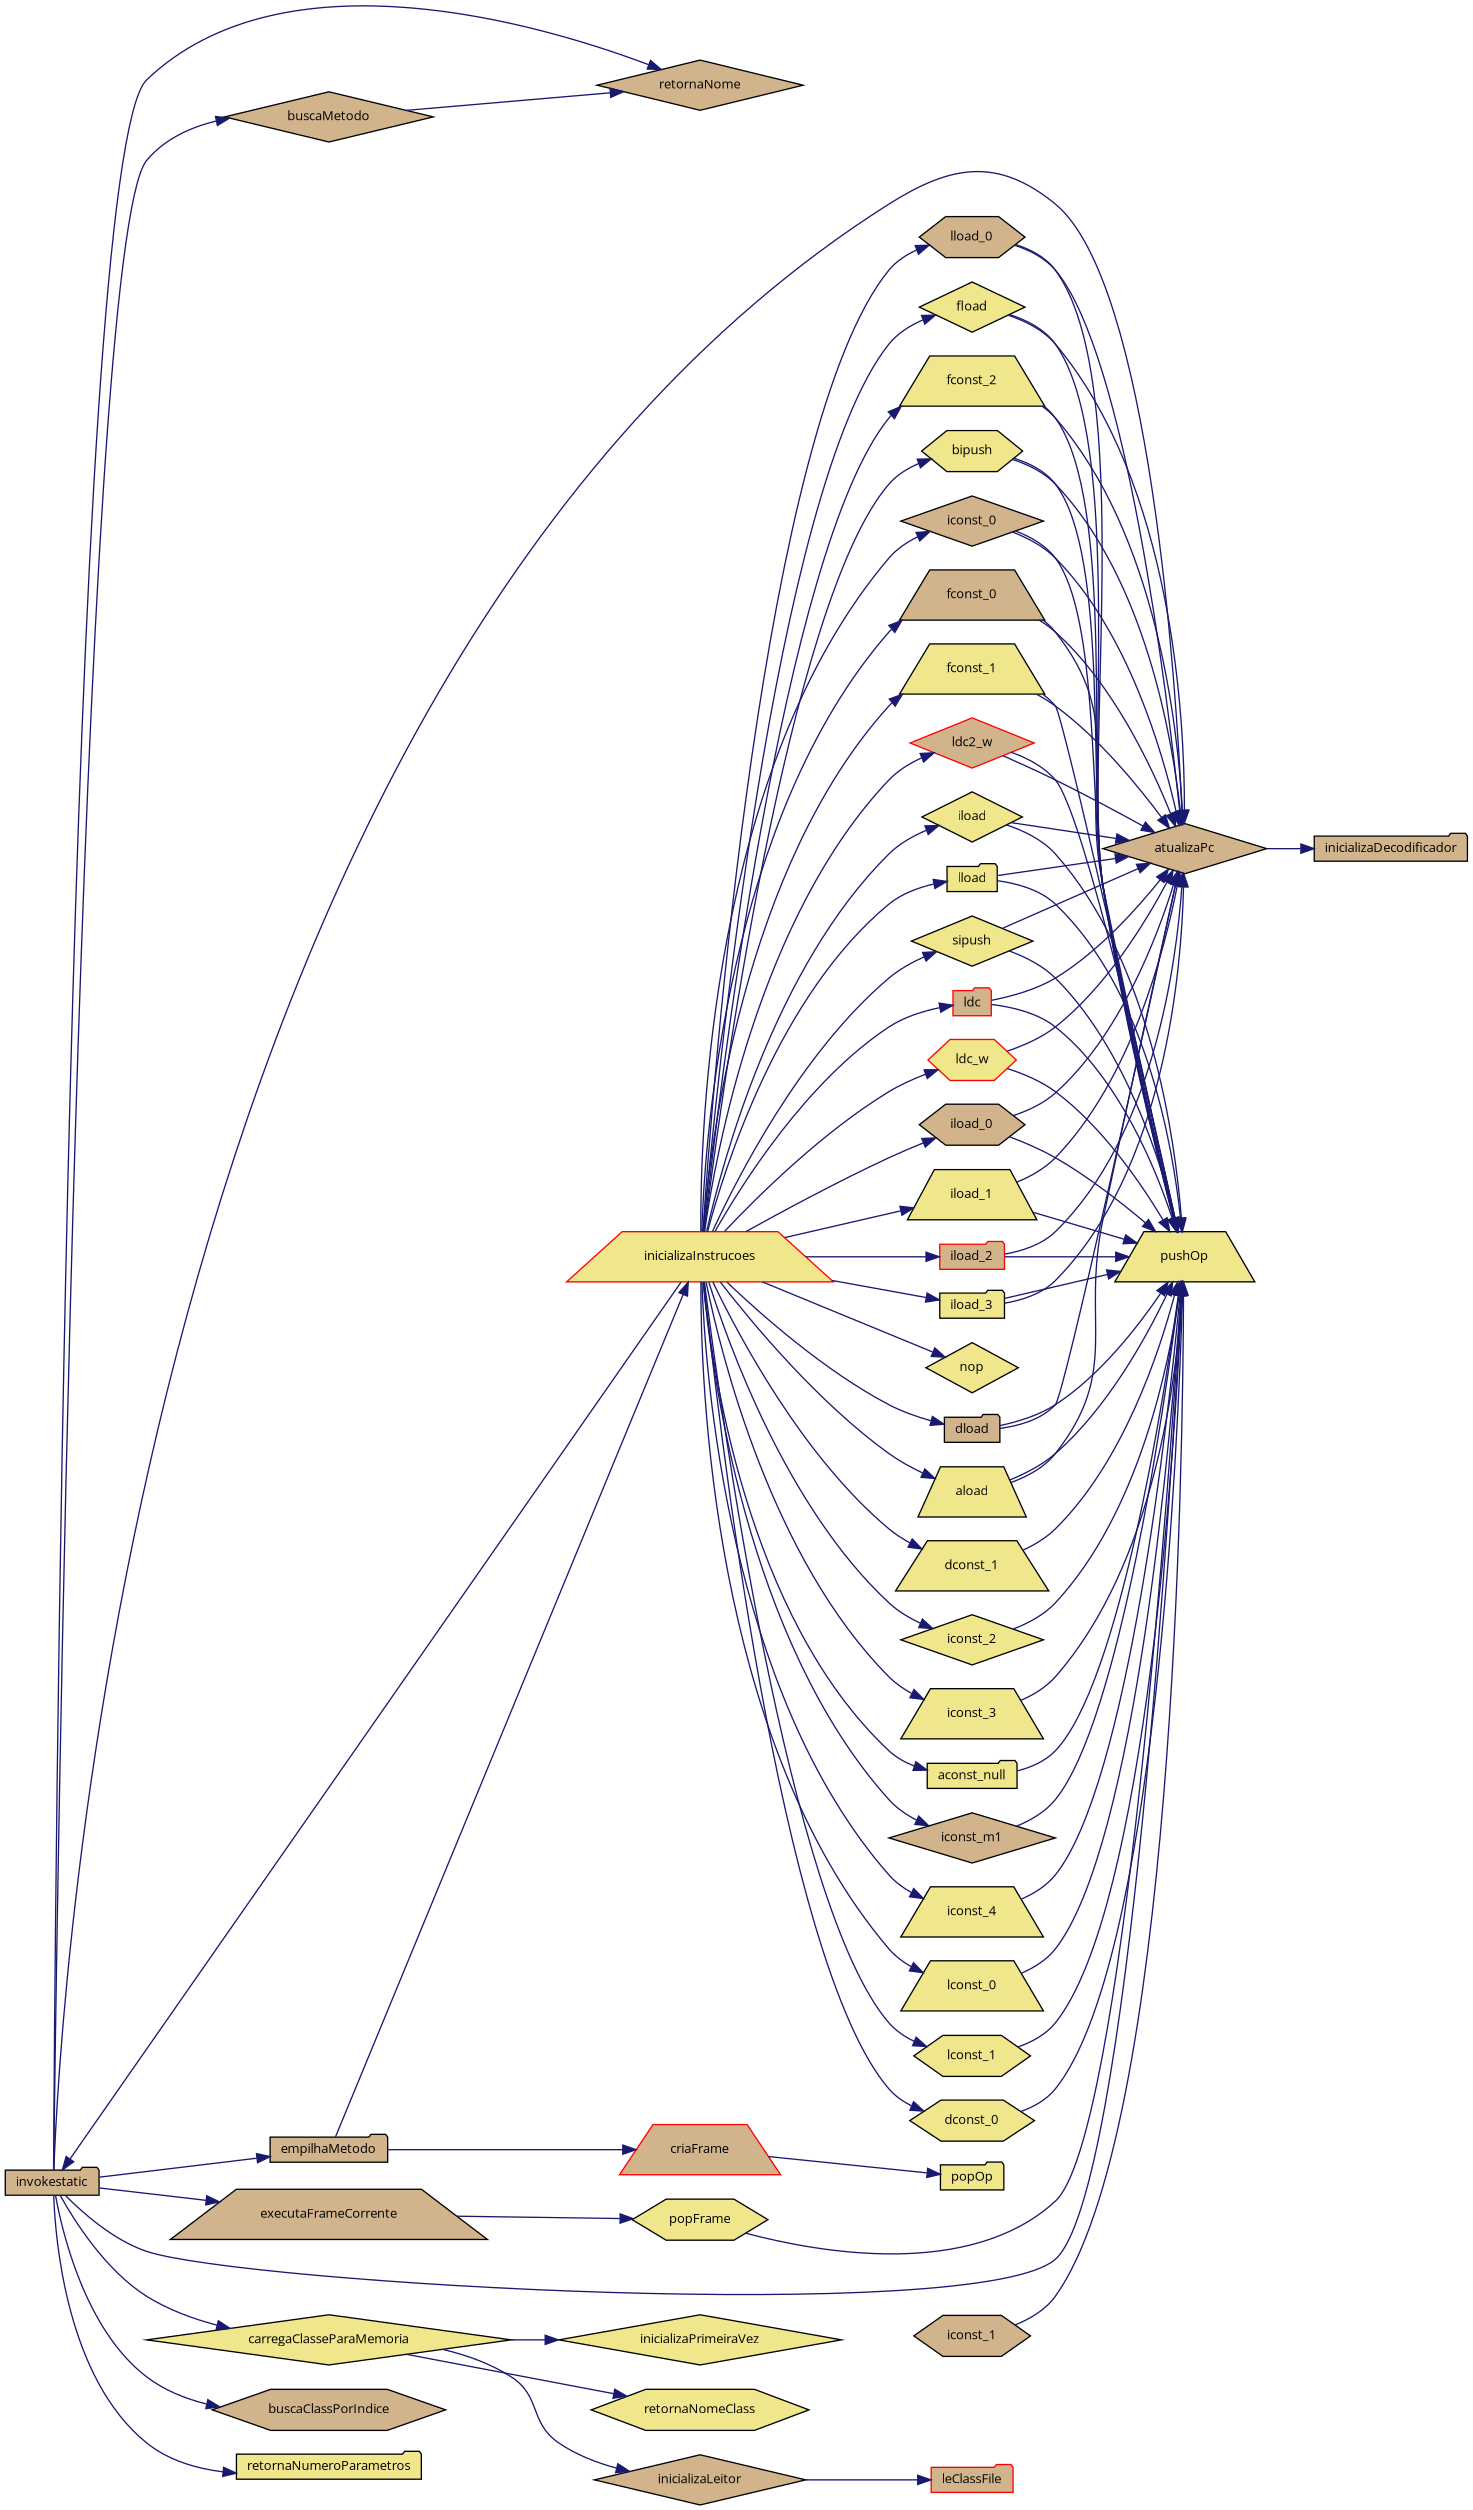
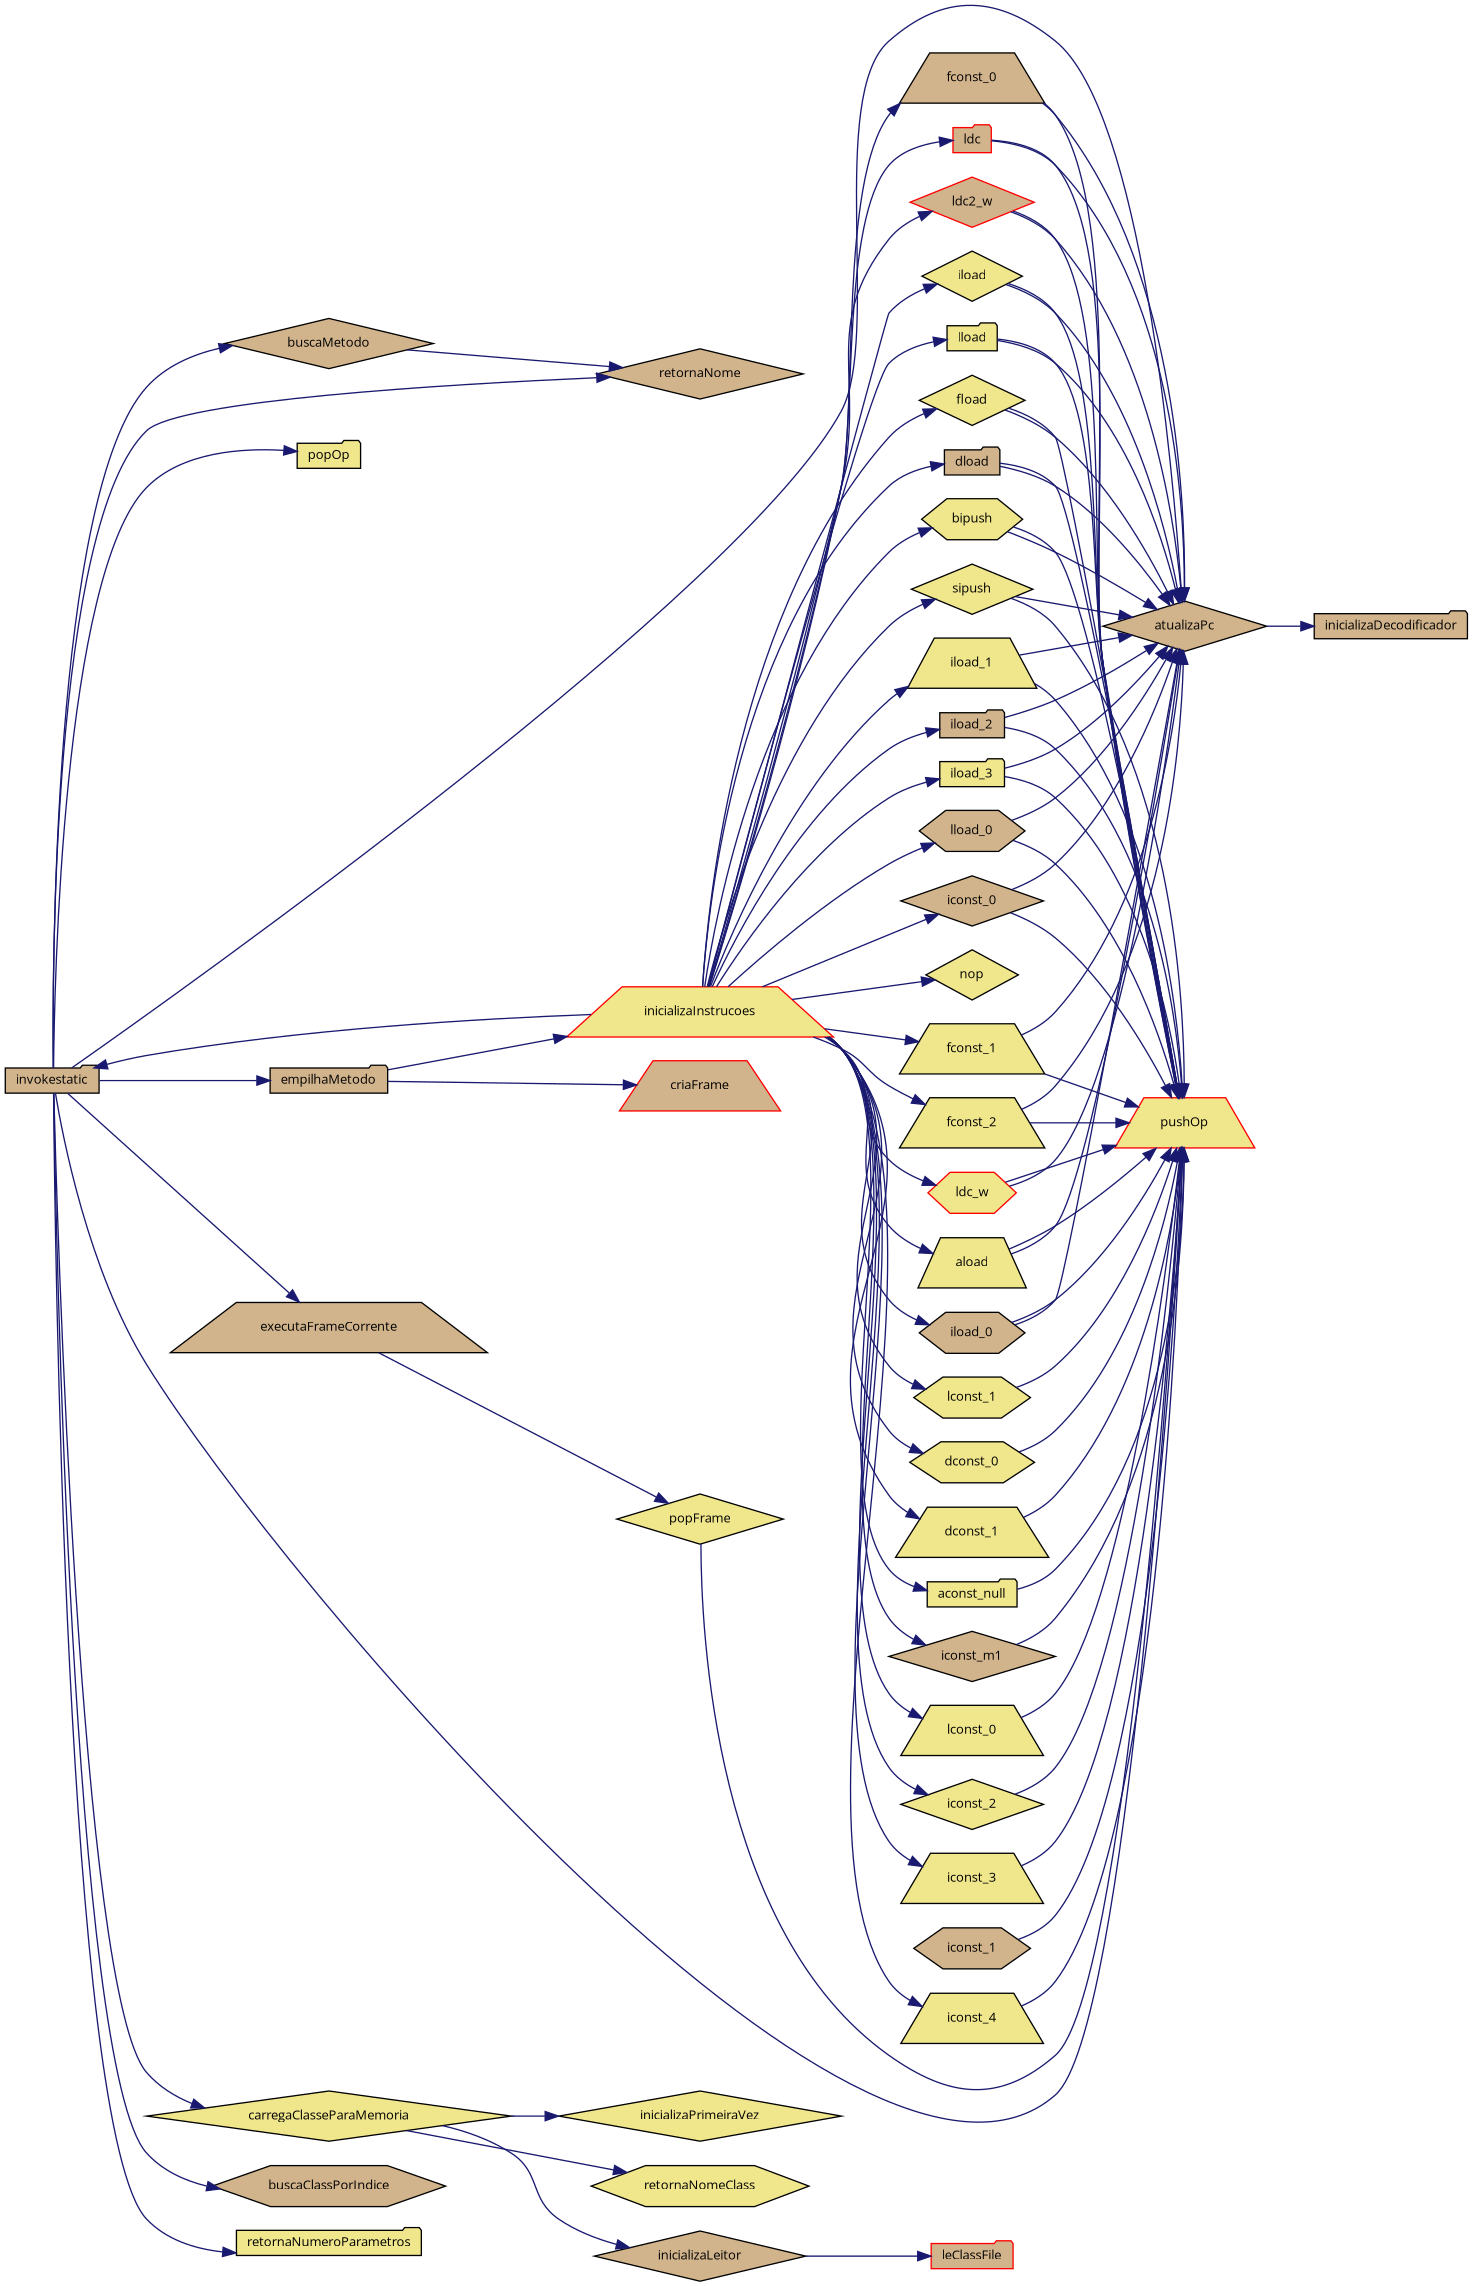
(972, 1257) -> (972, 725)
(1185, 1257) -> (1185, 1123)
(848, 2165) -> (79, 699)
(700, 2220) -> (700, 1519)
